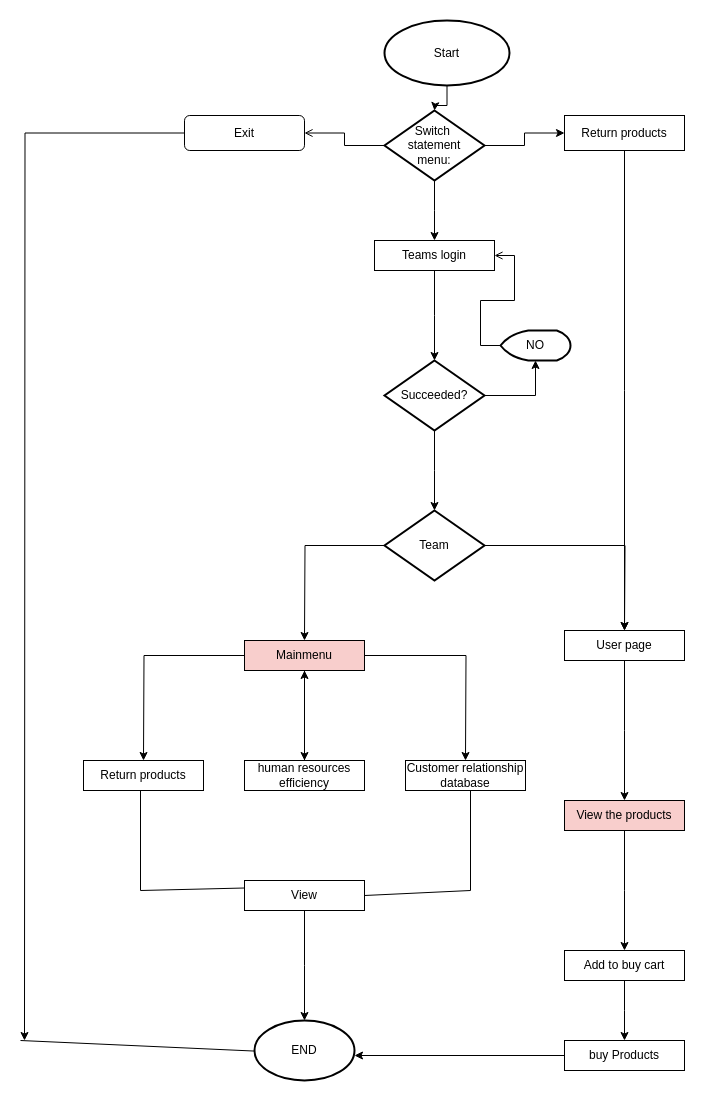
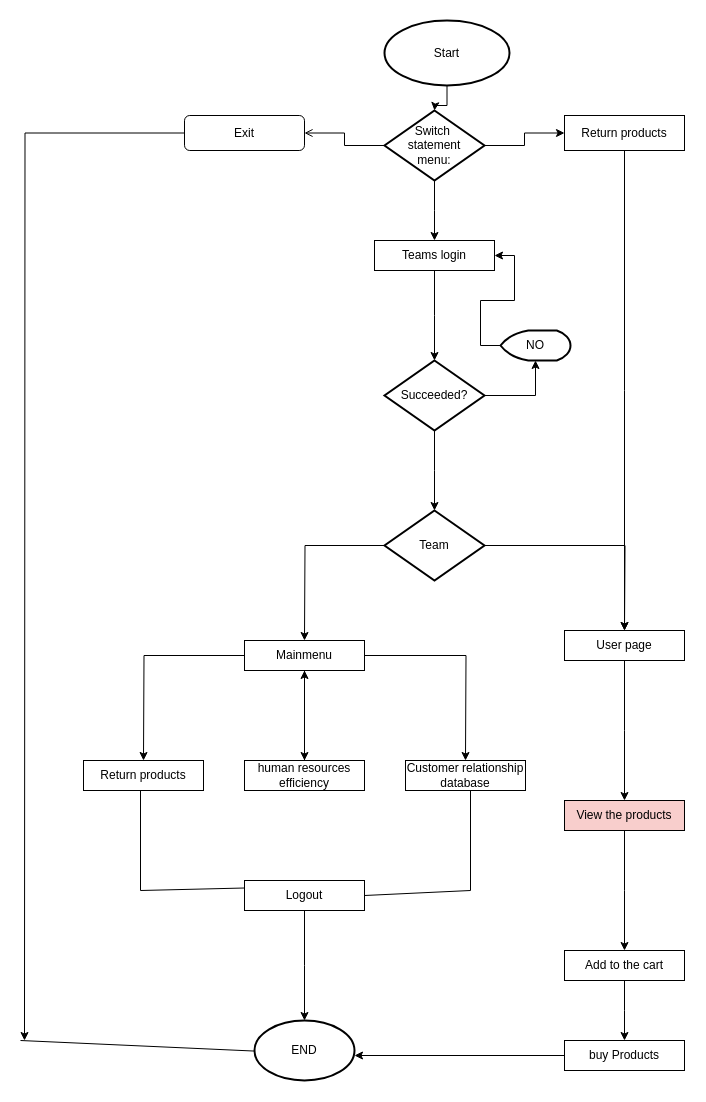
(501, 256) -> (503, 256)
(305, 656) -> (305, 656)
(305, 896) -> (305, 896)
(625, 966) -> (625, 966)
